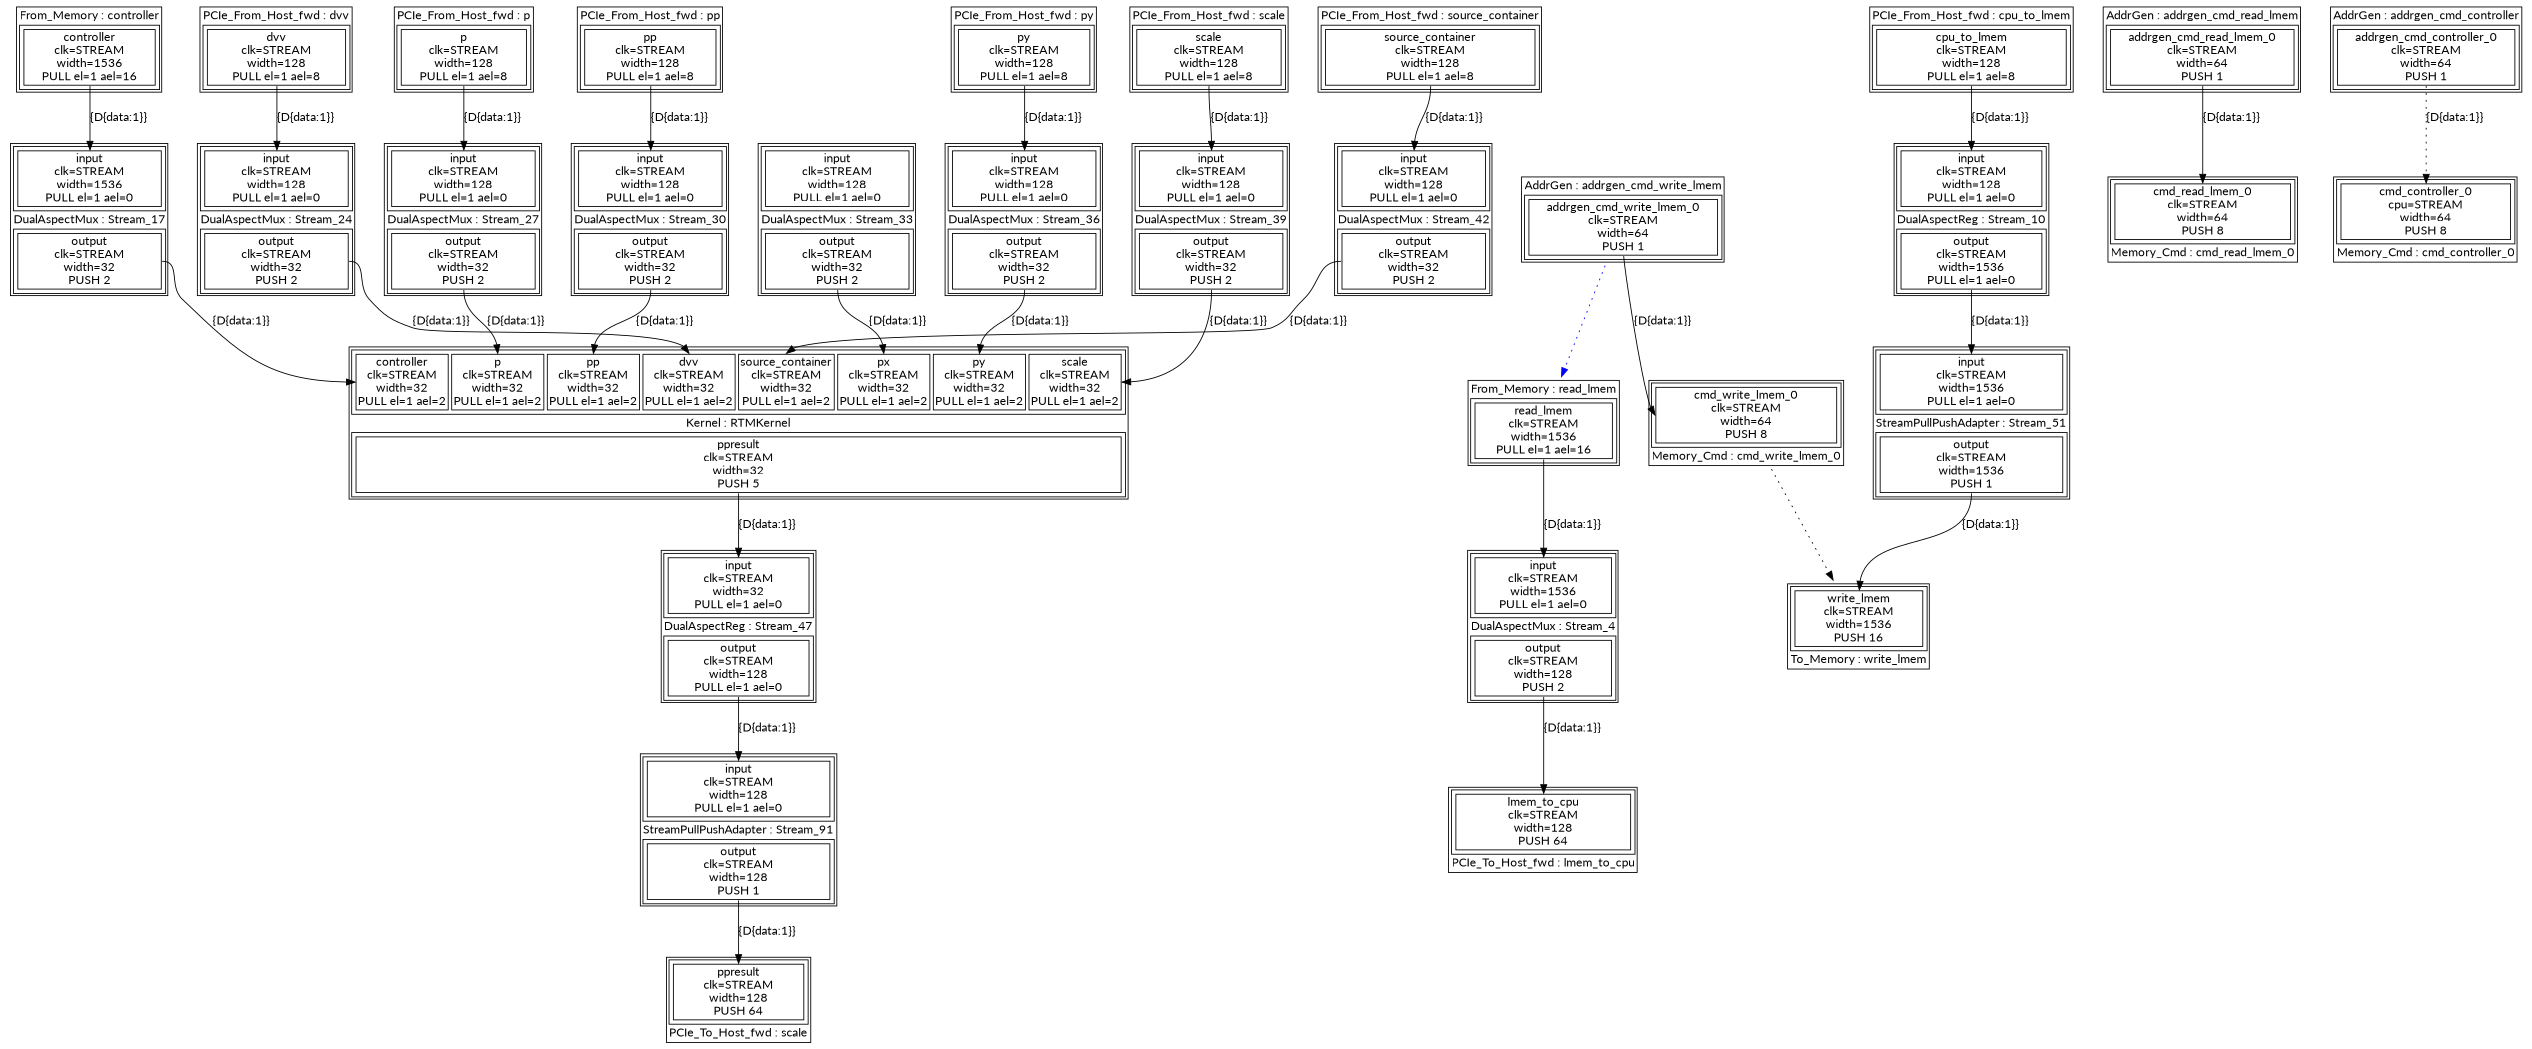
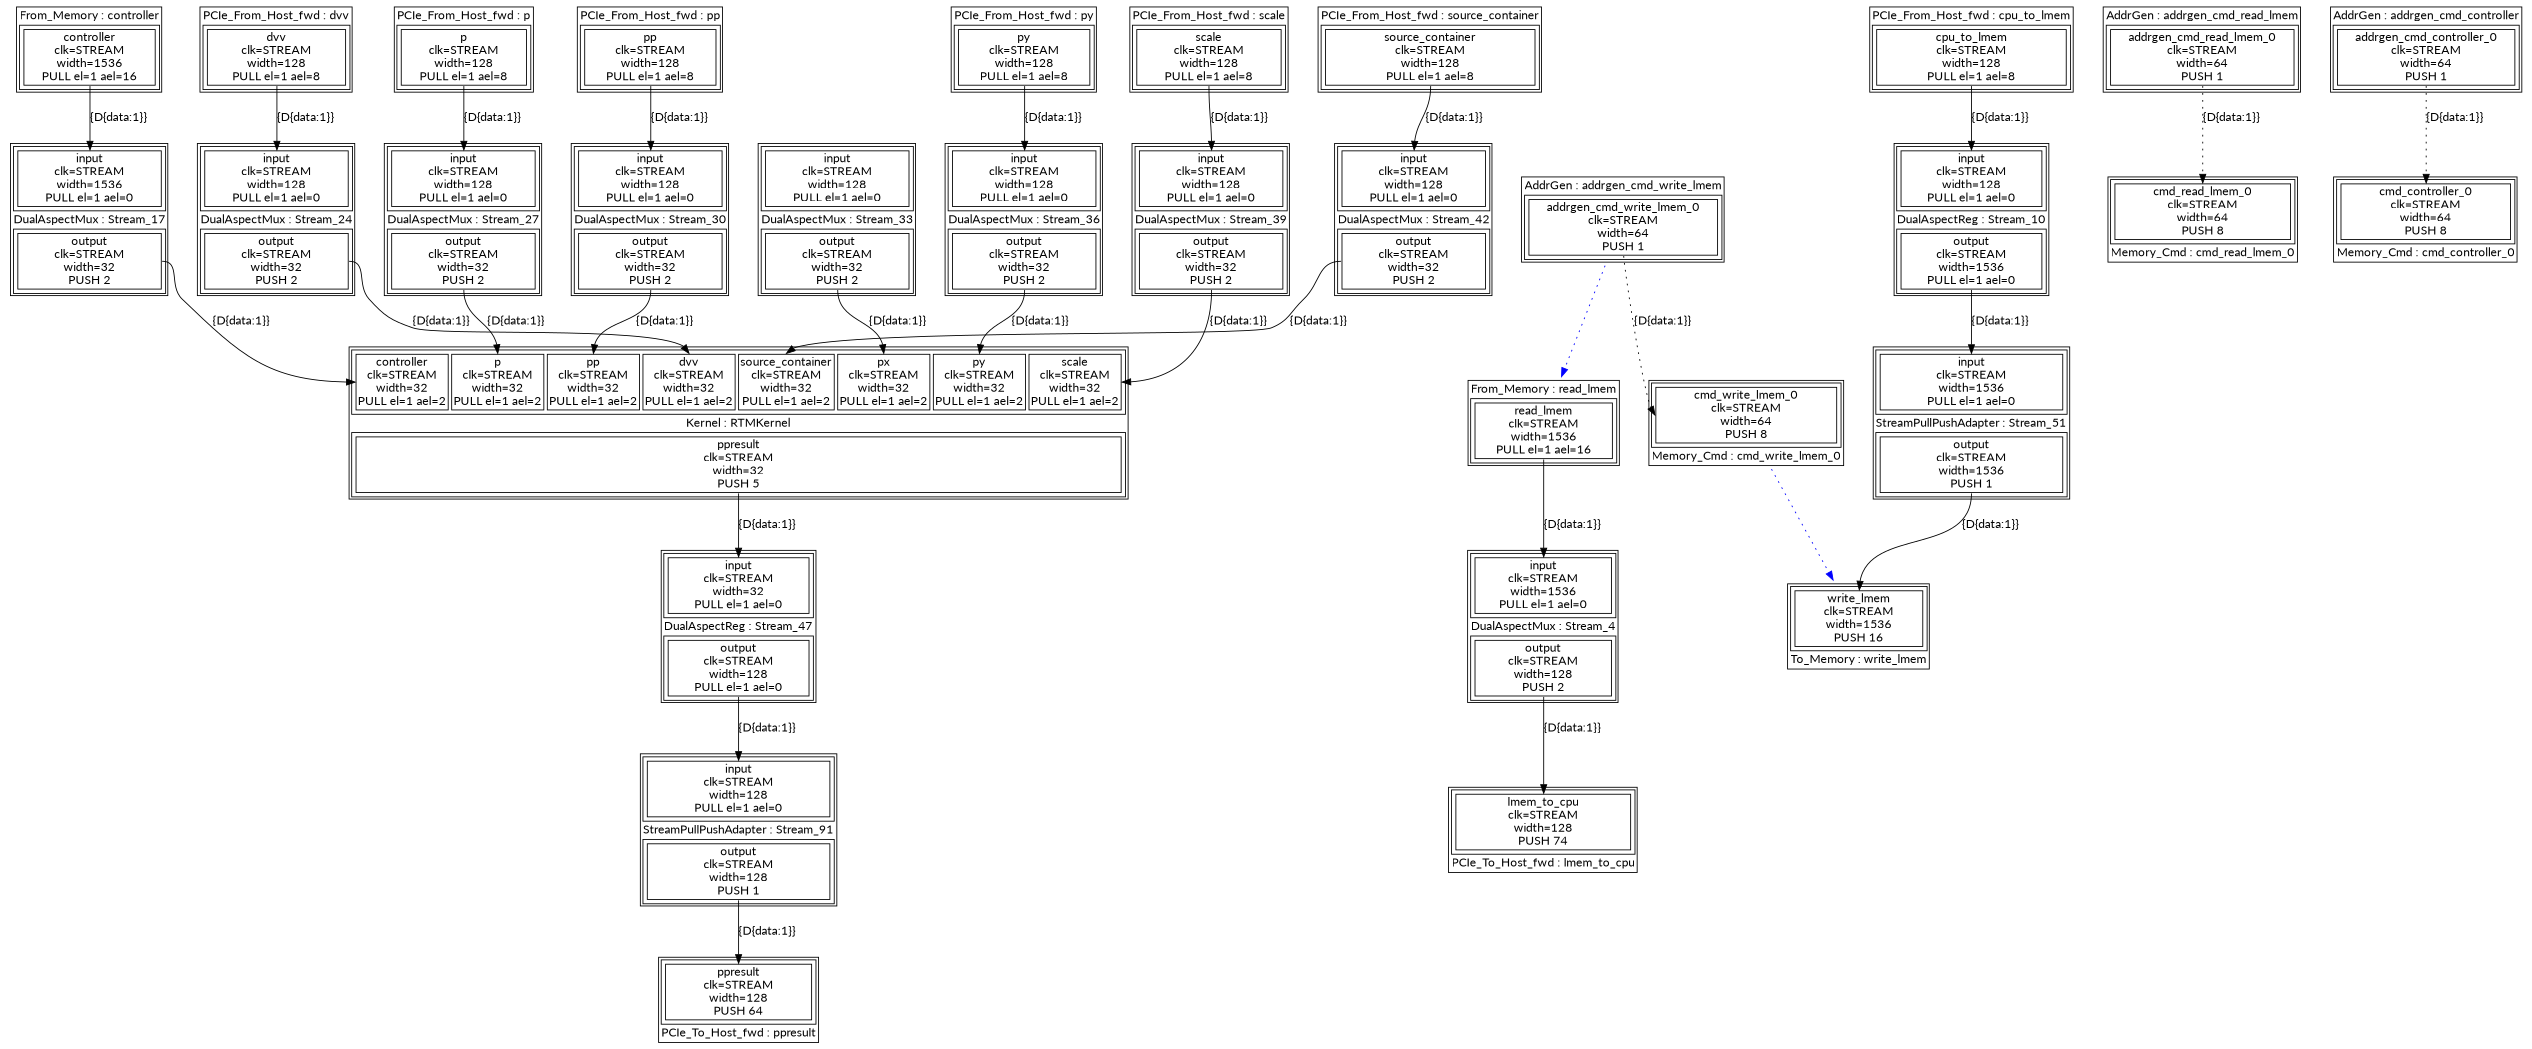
(2203, 130) -> (2203, 130)
(2426, 205) -> (2426, 205)
(1635, 332) -> (1635, 332)
(1800, 521) -> (1800, 521)
(1543, 841) -> (1543, 841)
(739, 1033) -> (739, 1033)
